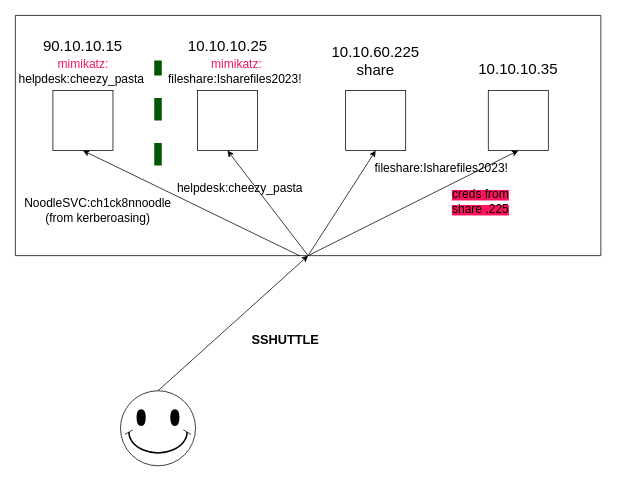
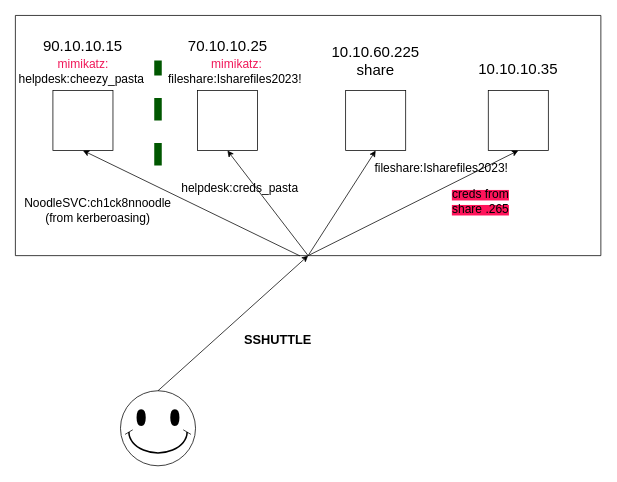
(228, 45) -> (228, 45)
(242, 188) -> (242, 188)
(480, 201) -> (480, 201)
(293, 345) -> (285, 345)
